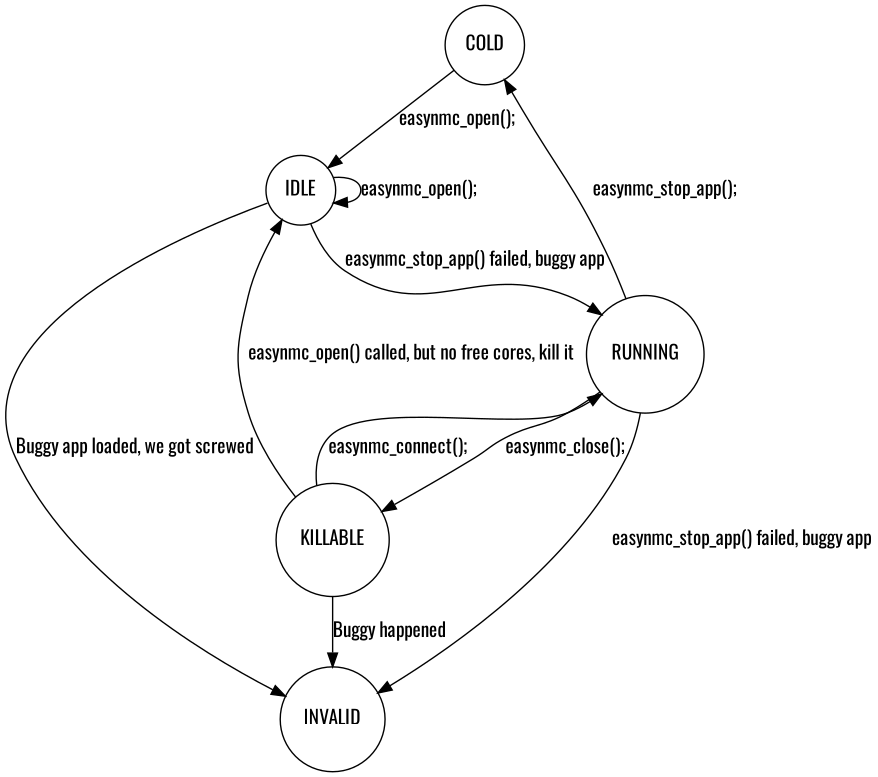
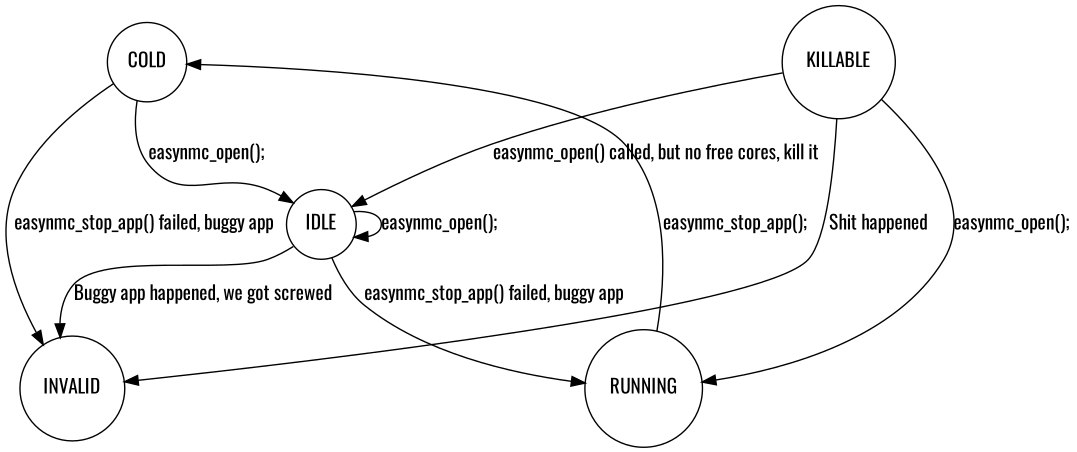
(495, 444) -> none
(135, 448) -> (203, 295)
(398, 448) -> (1012, 224)
(540, 571) -> (14, 191)
(389, 632) -> (879, 224)
